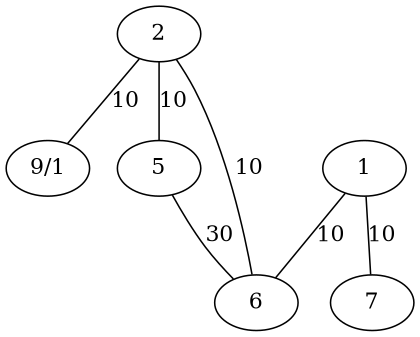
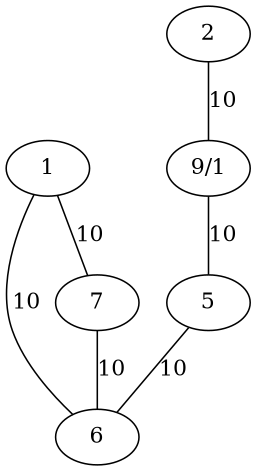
(159, 101) -> (208, 236)
(225, 163) -> (97, 370)
(220, 236) -> (174, 370)
